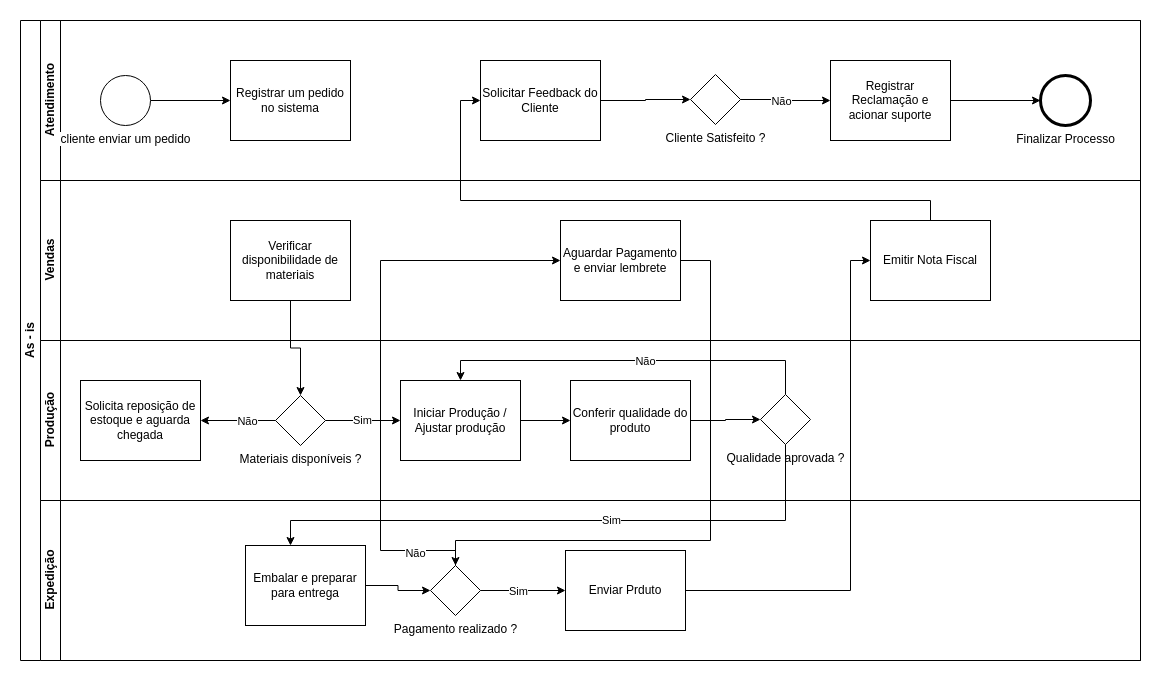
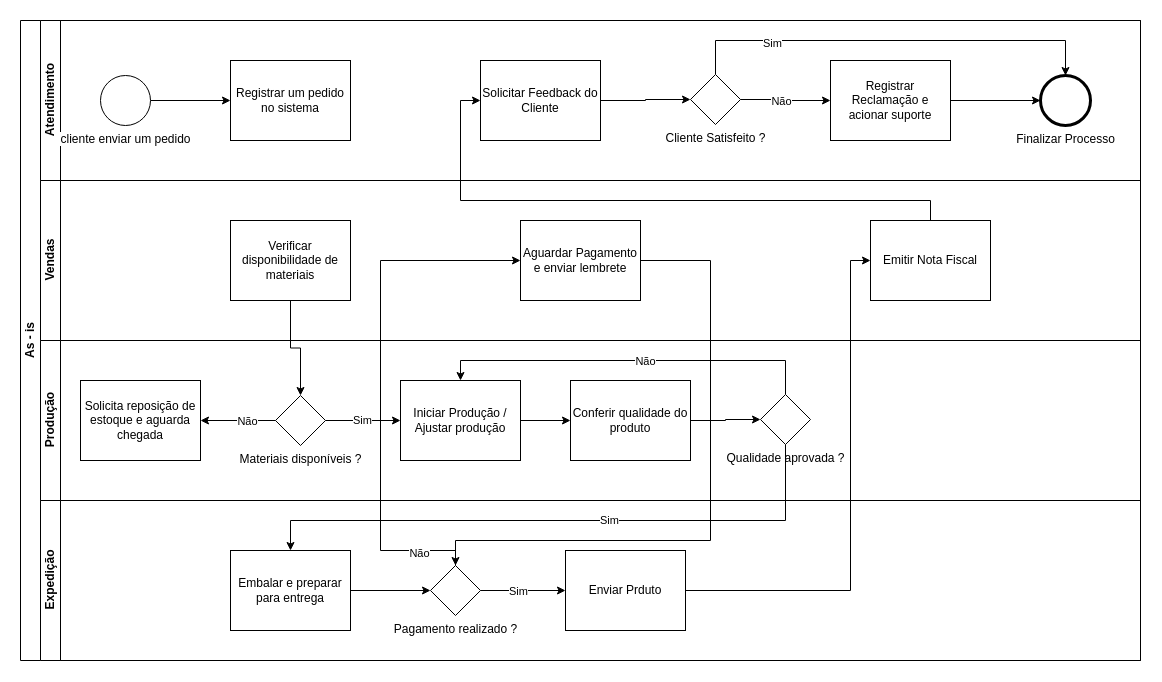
none -> (888, 41)
(621, 261) -> (581, 261)
(306, 586) -> (291, 591)
